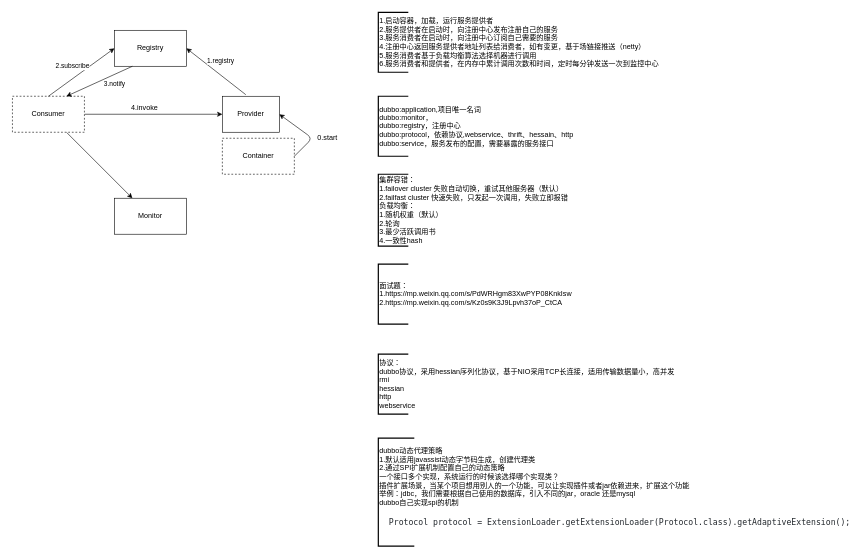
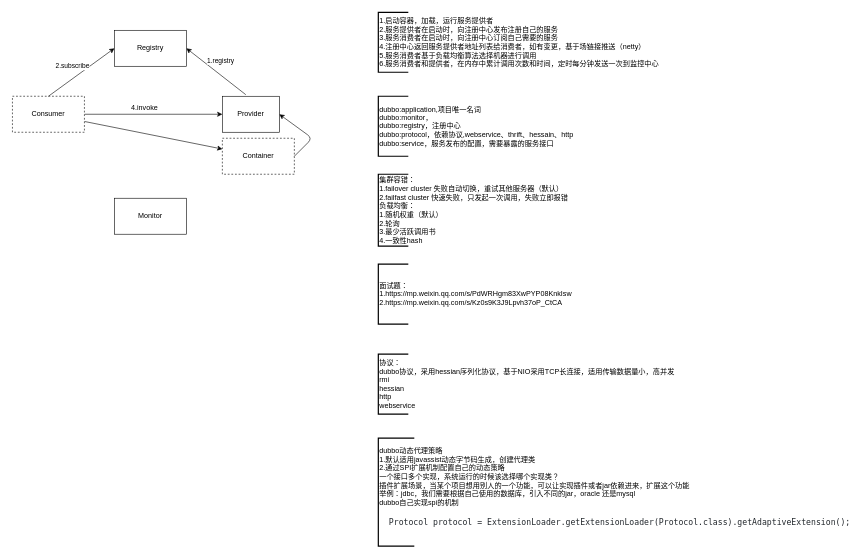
(101, 81) -> none
(327, 138) -> none
(128, 194) -> (152, 135)
